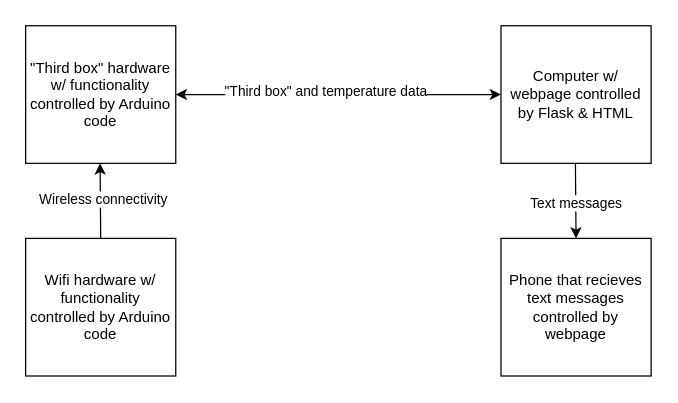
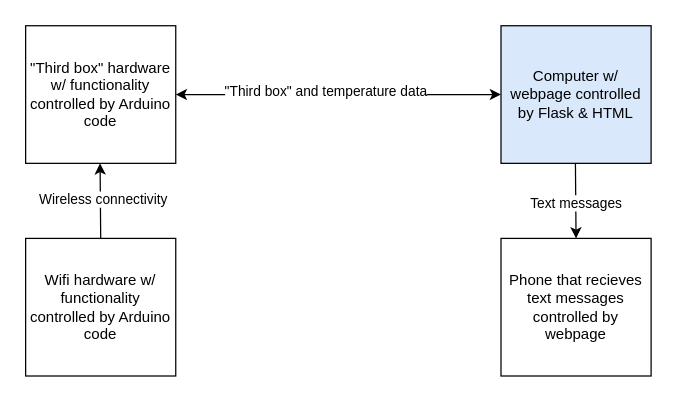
(576, 94) -> (576, 94)
